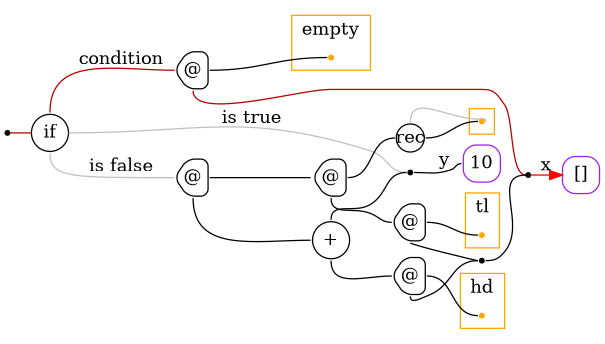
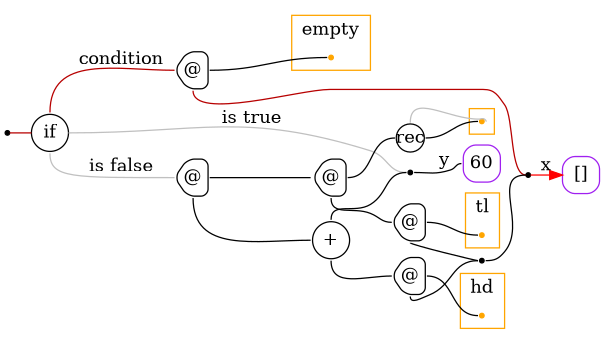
(482, 164) -> (482, 164)
